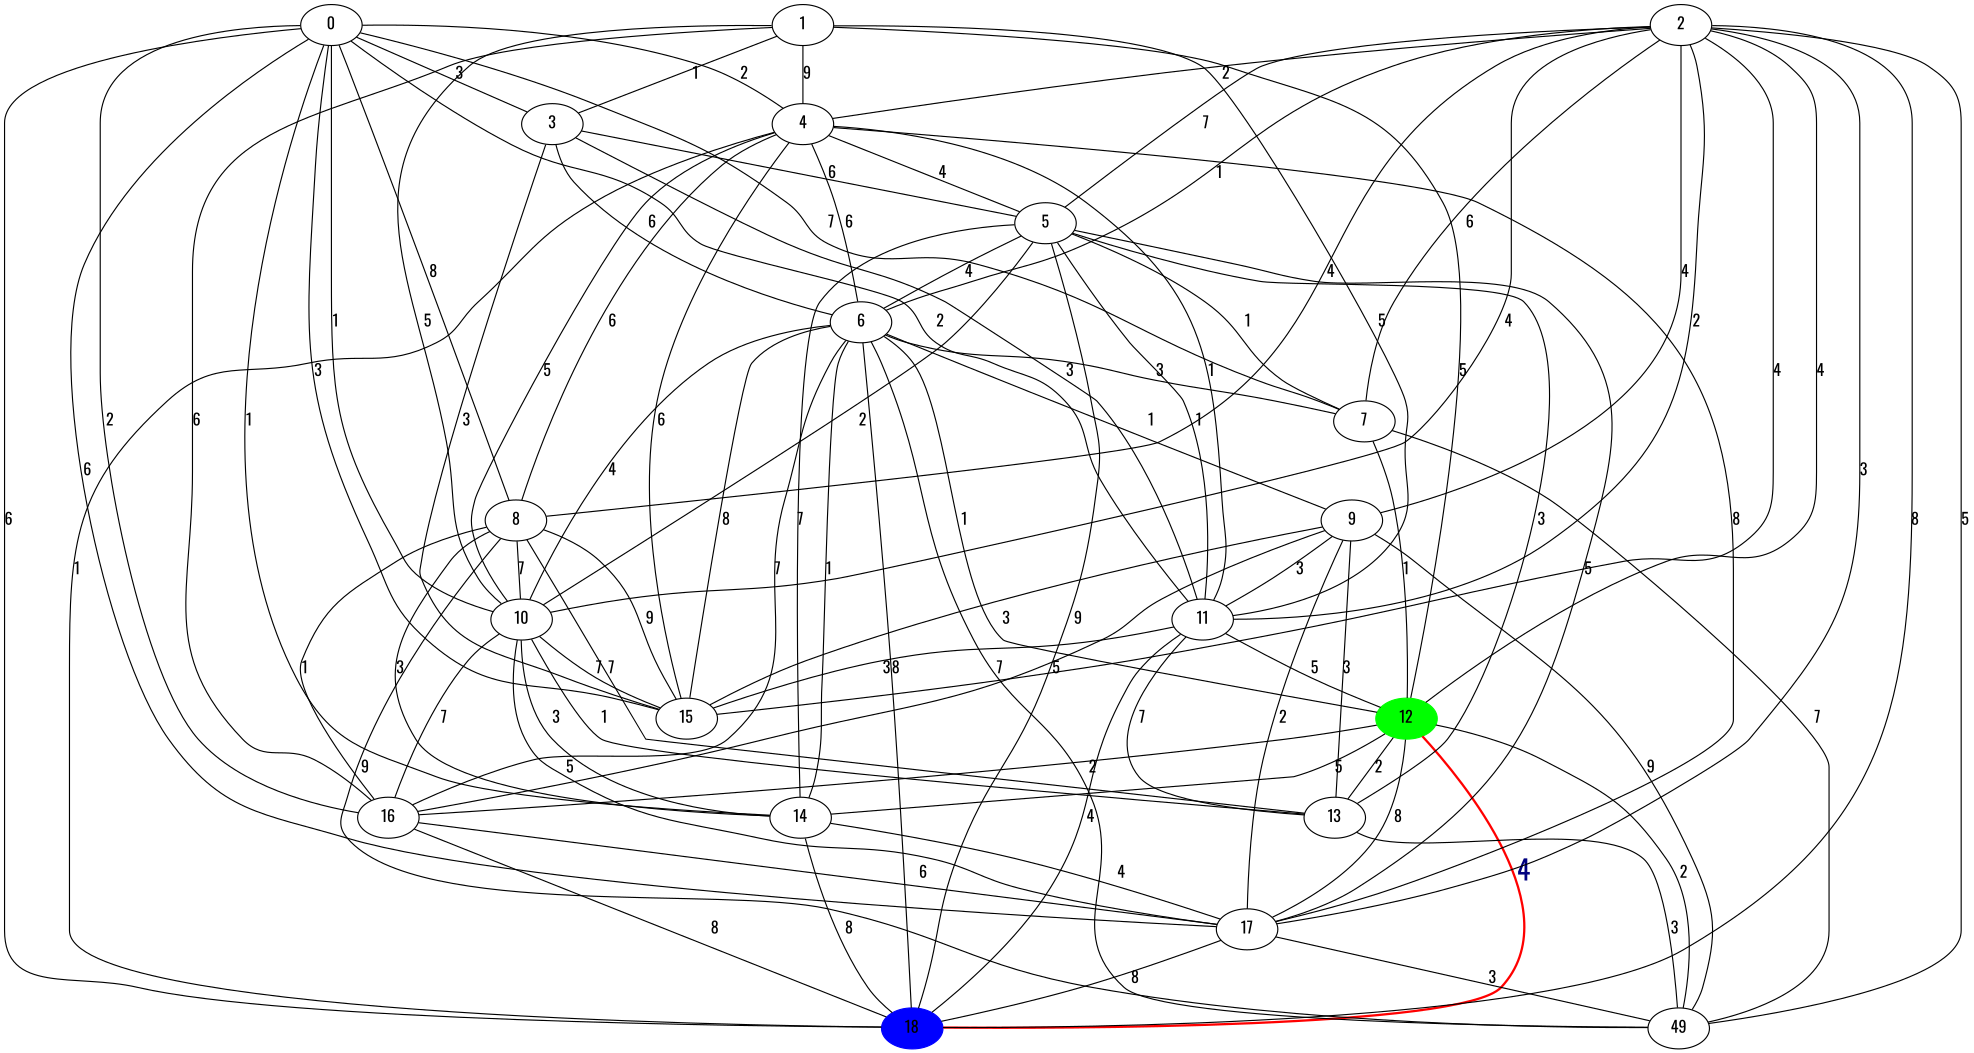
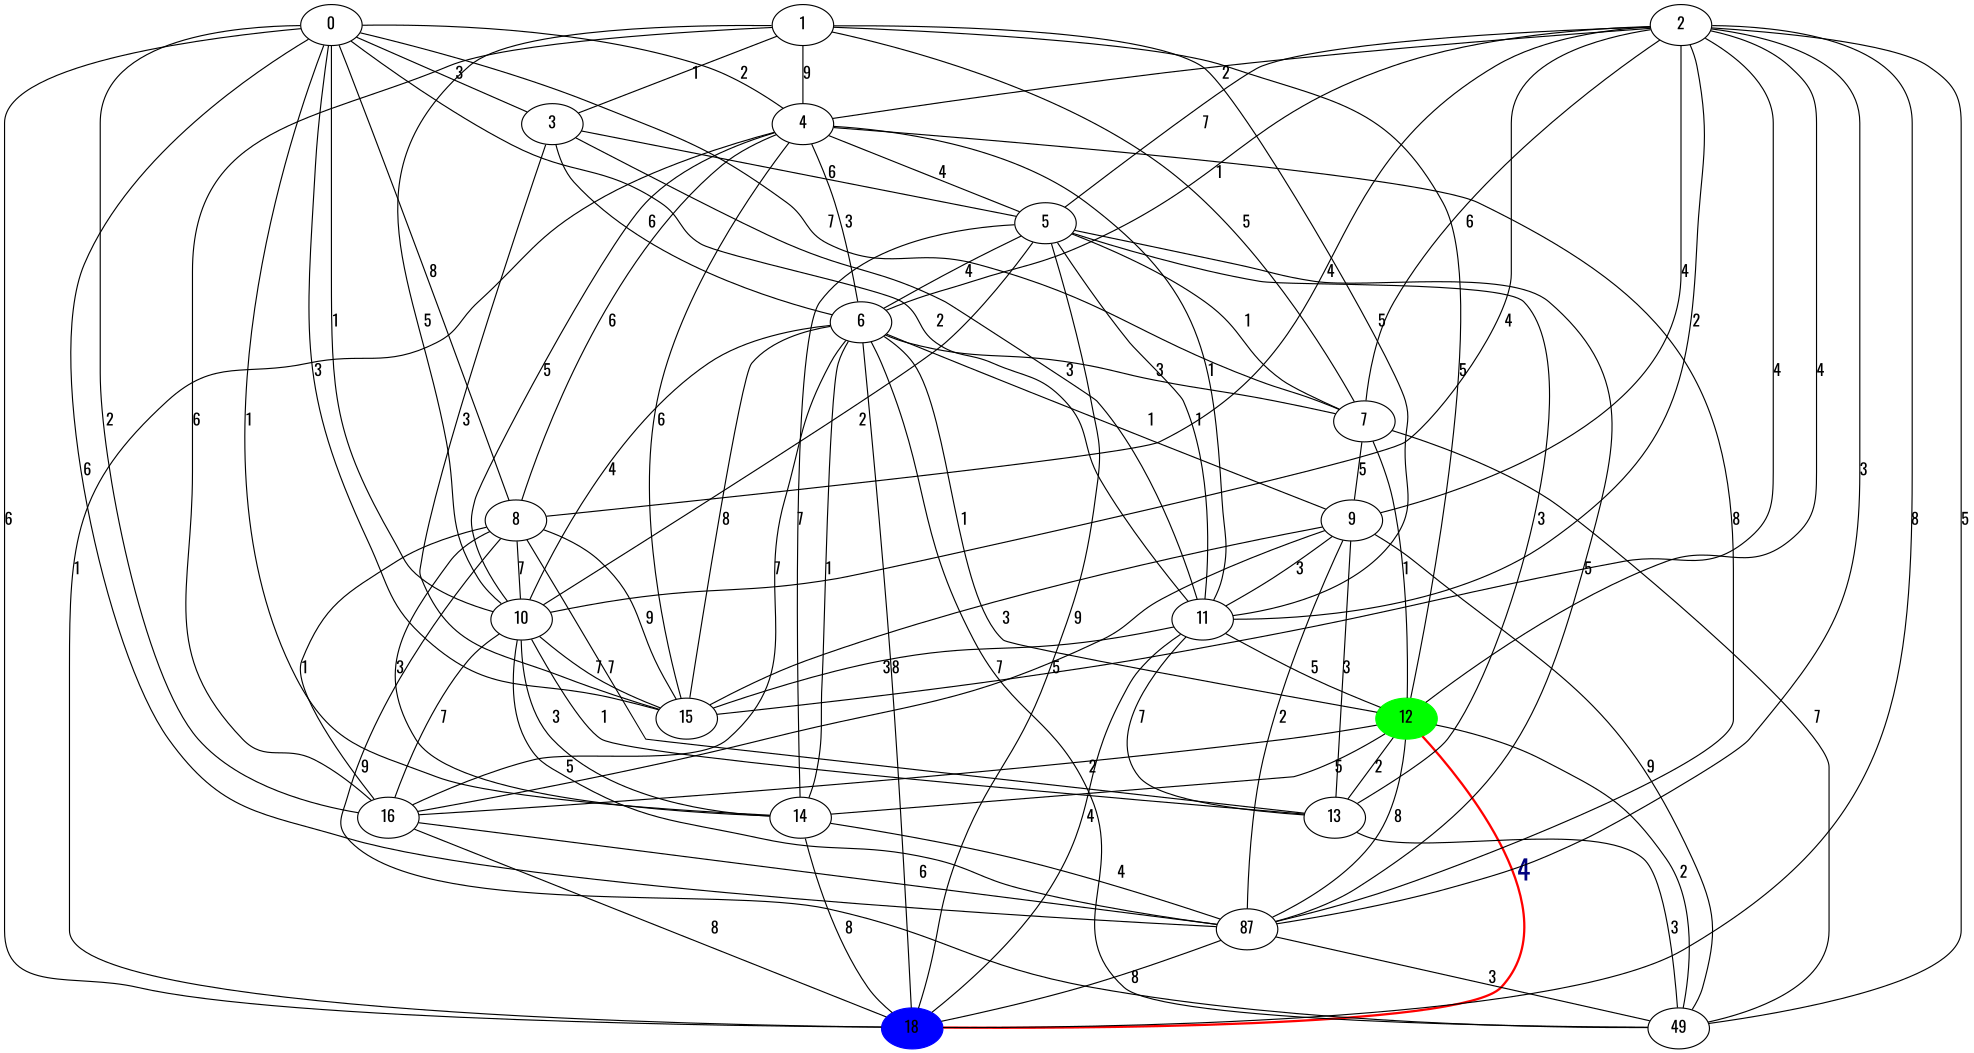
none -> (1127, 142)
(849, 223) -> (849, 223)
none -> (1358, 471)
(1247, 929) -> (1247, 929)
